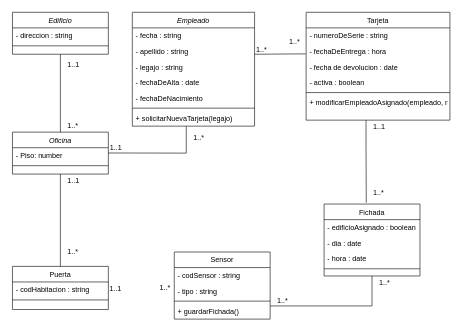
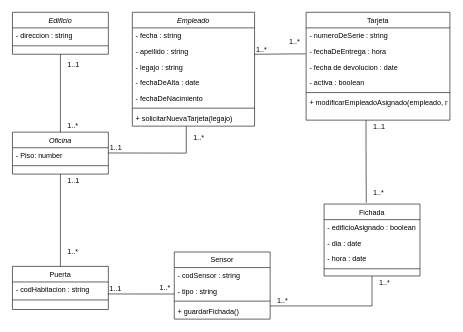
none -> (141, 294)
